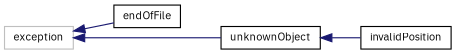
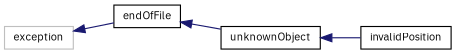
(153, 38) -> (206, 27)
